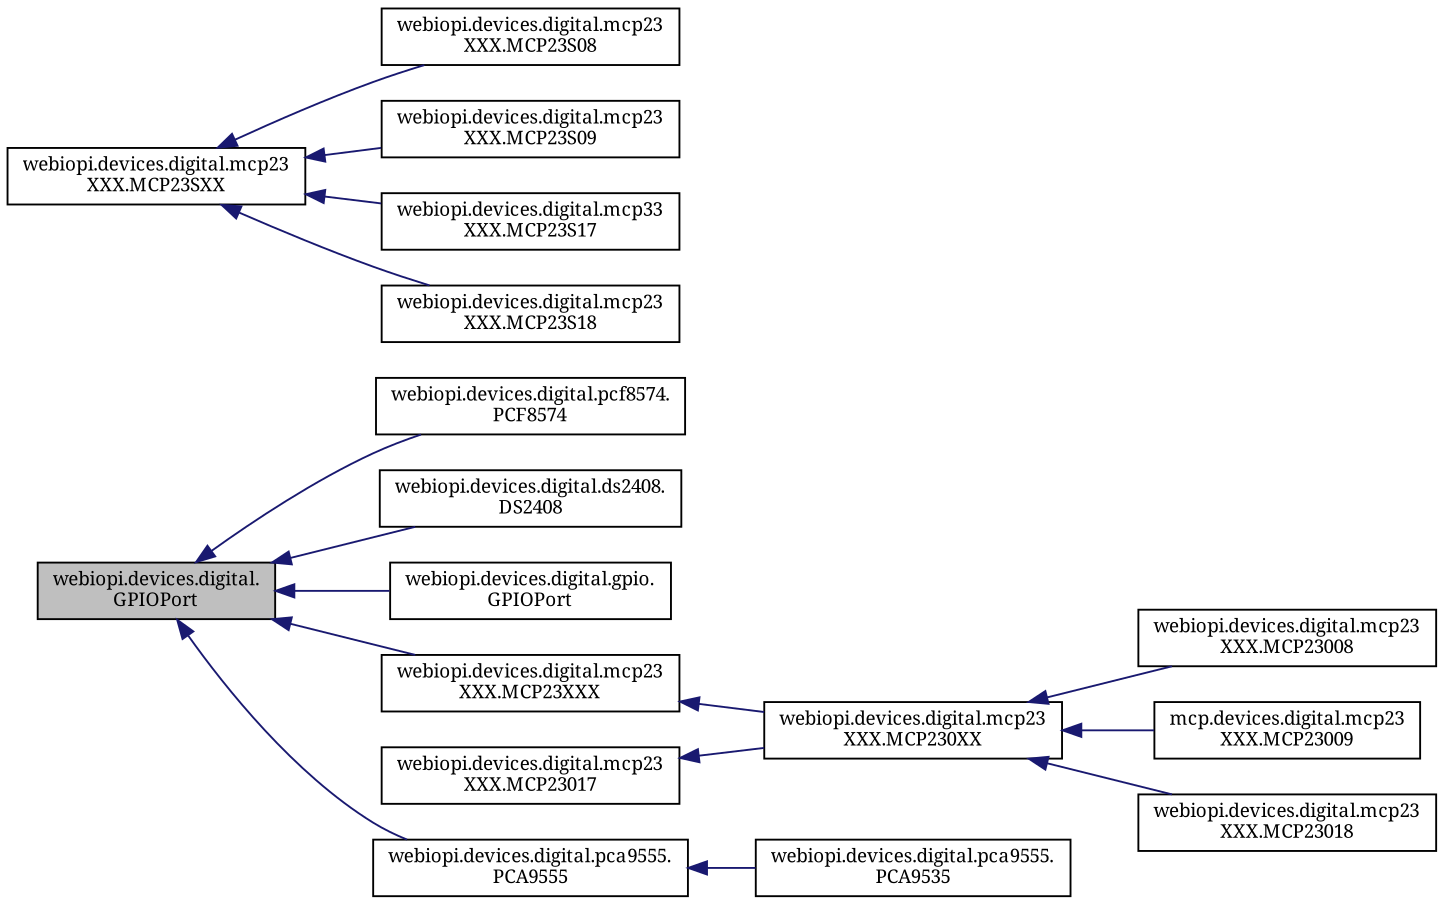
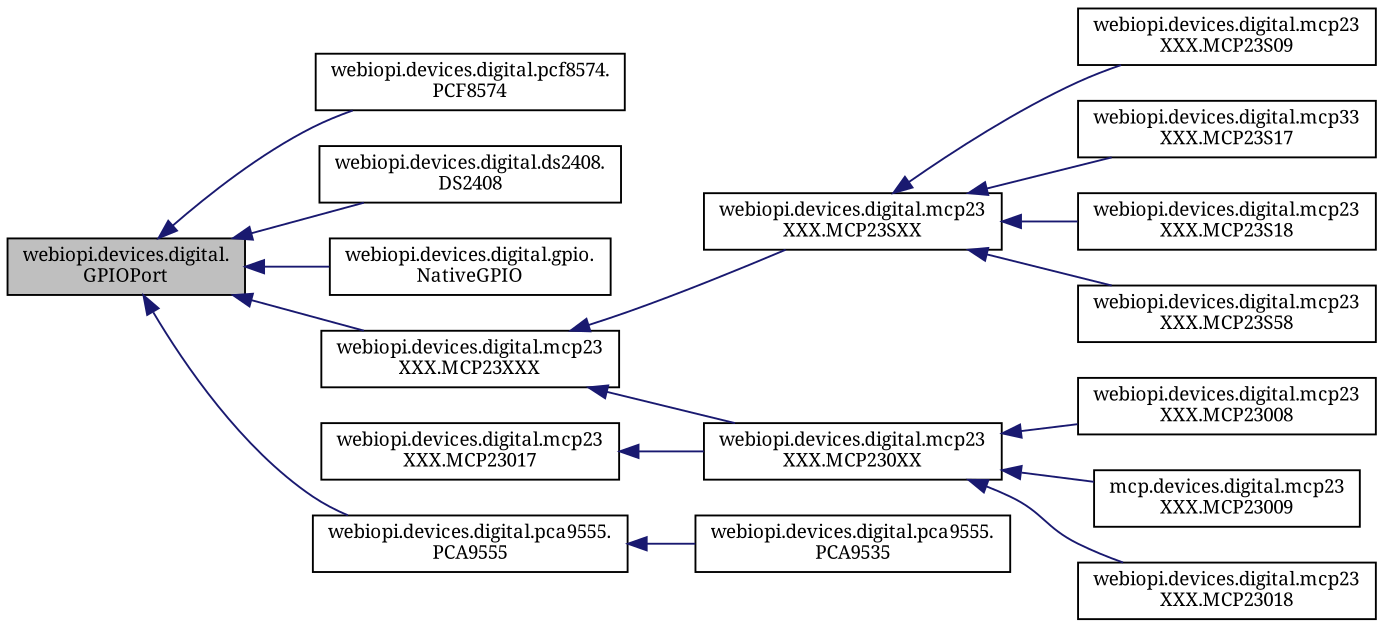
(531, 37) -> (1227, 314)
none -> (688, 290)
(531, 591) -> (470, 267)
